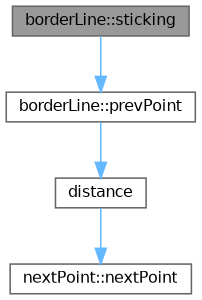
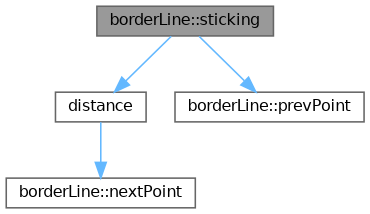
(101, 142) -> (149, 59)
(101, 279) -> (101, 193)
